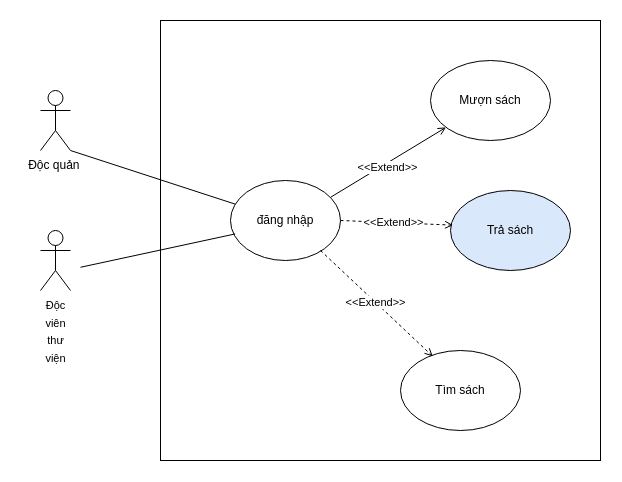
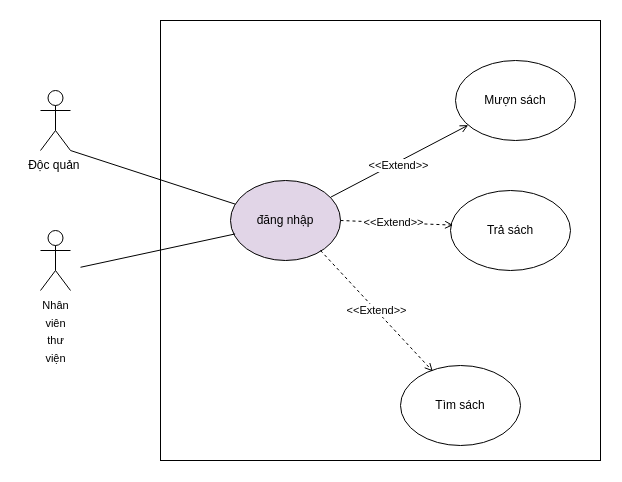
(491, 101) -> (516, 101)
(286, 221) -> (286, 221)
(511, 231) -> (511, 231)
(56, 305) -> (56, 305)
(461, 391) -> (461, 406)
